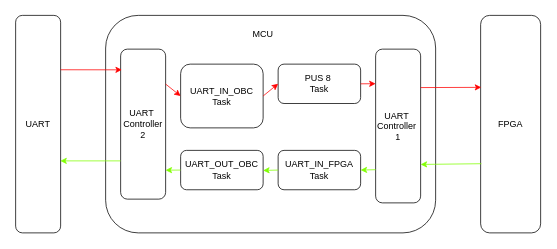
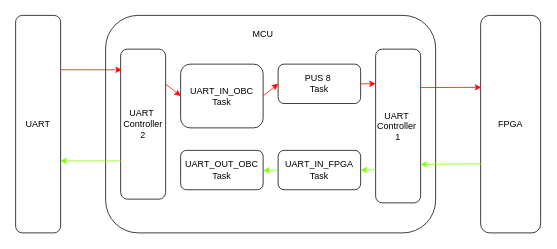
(172, 170) -> none
